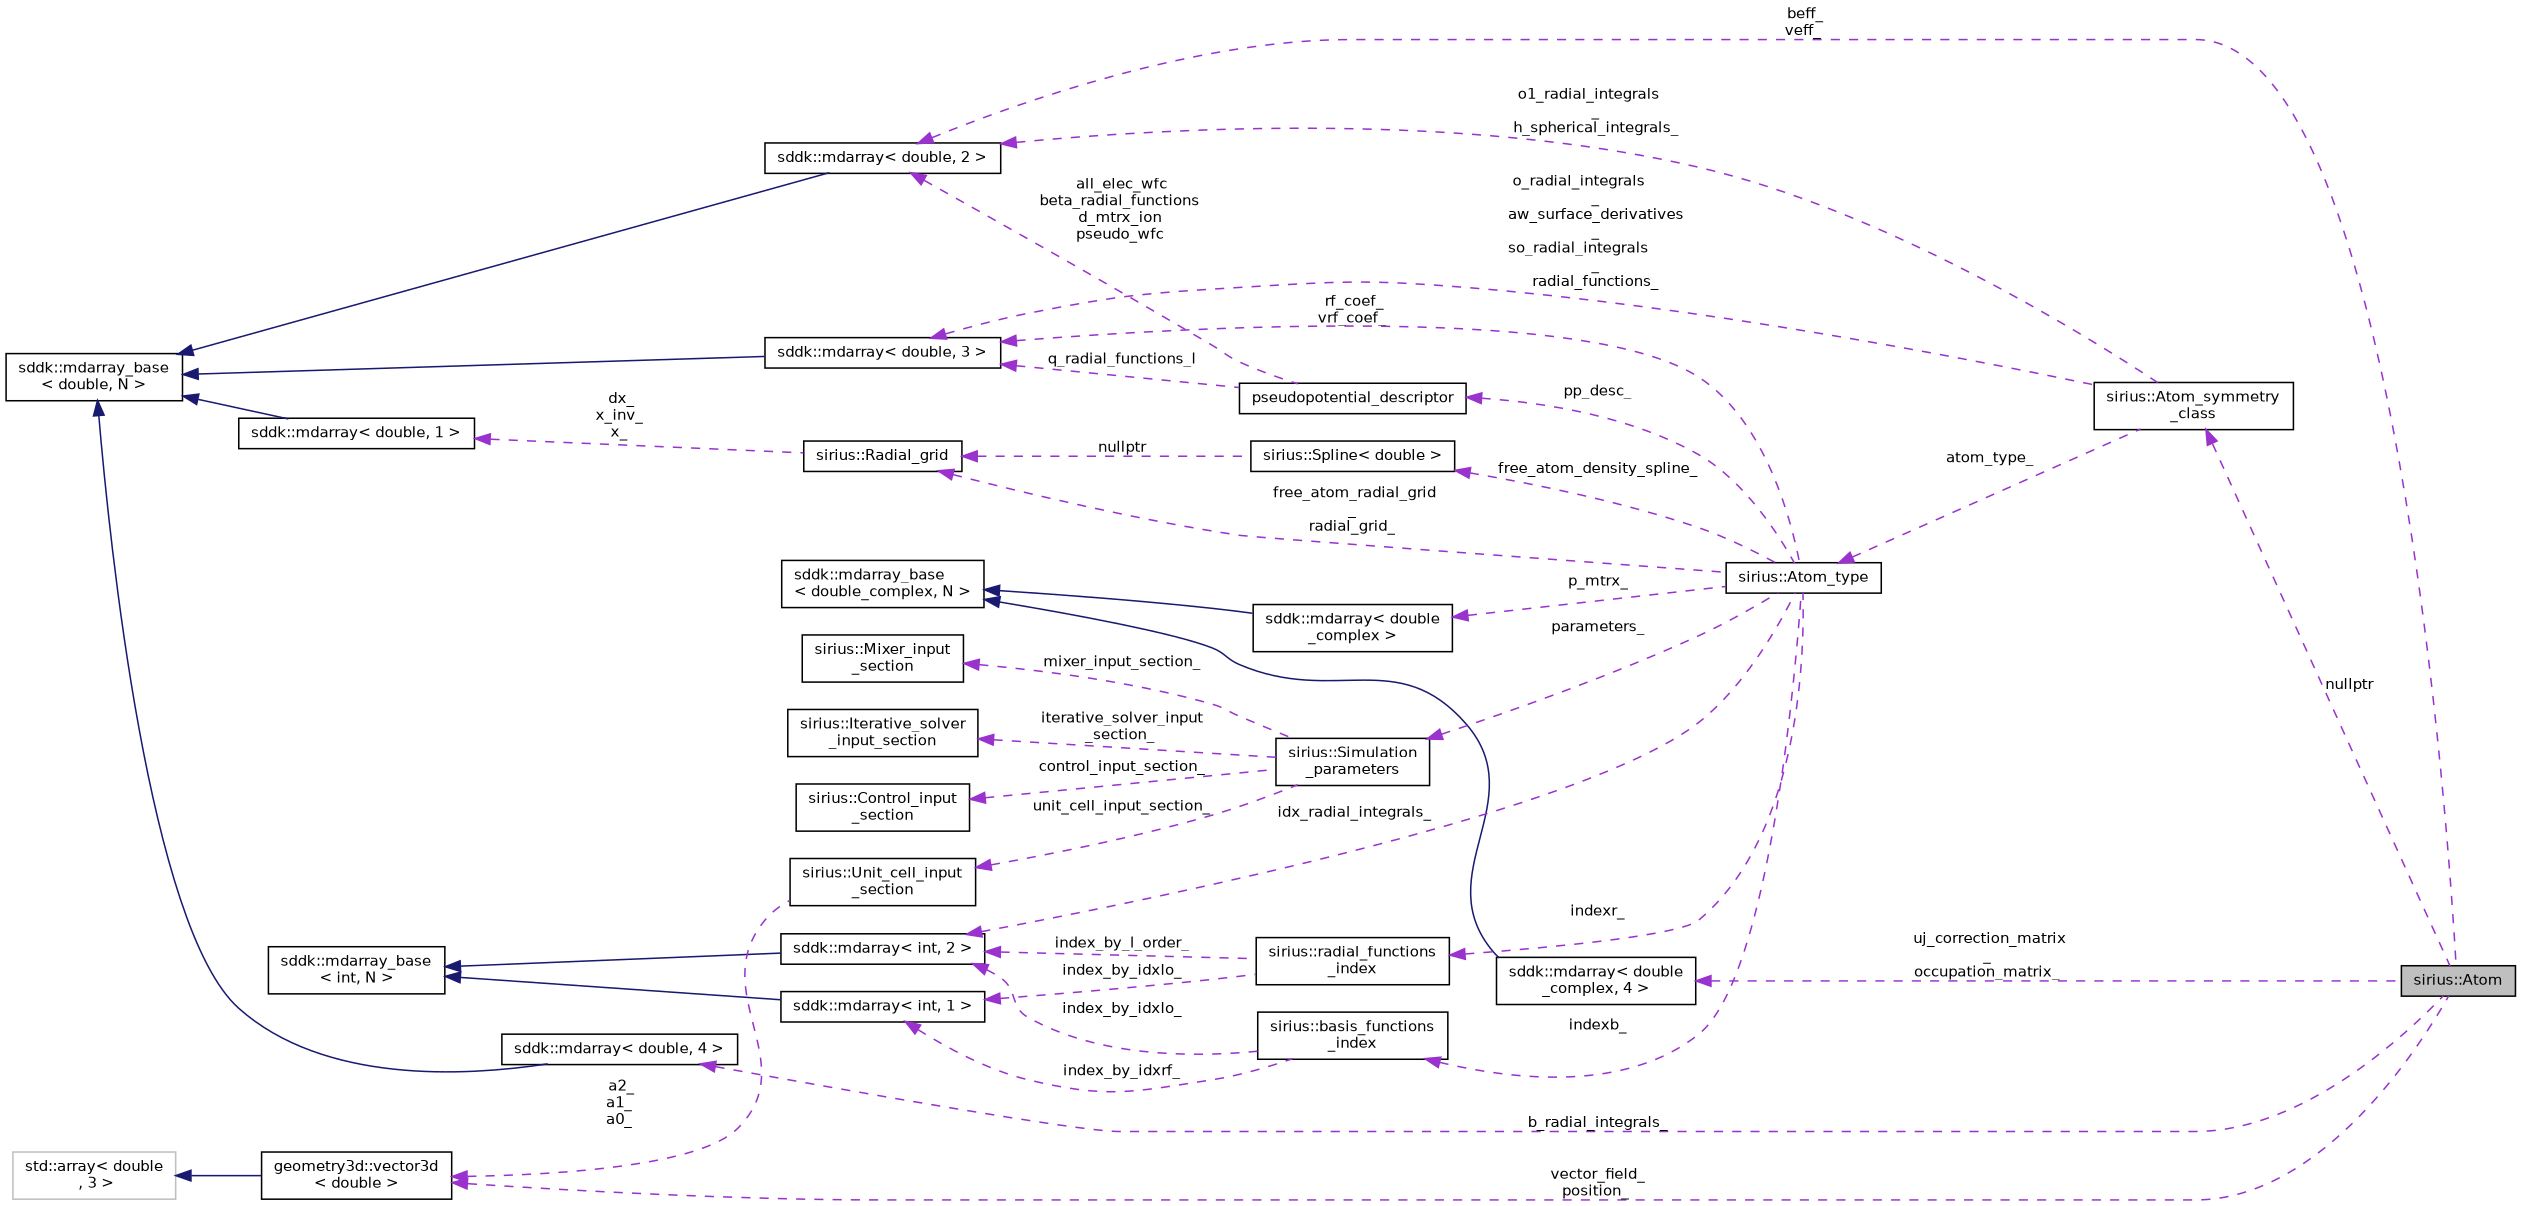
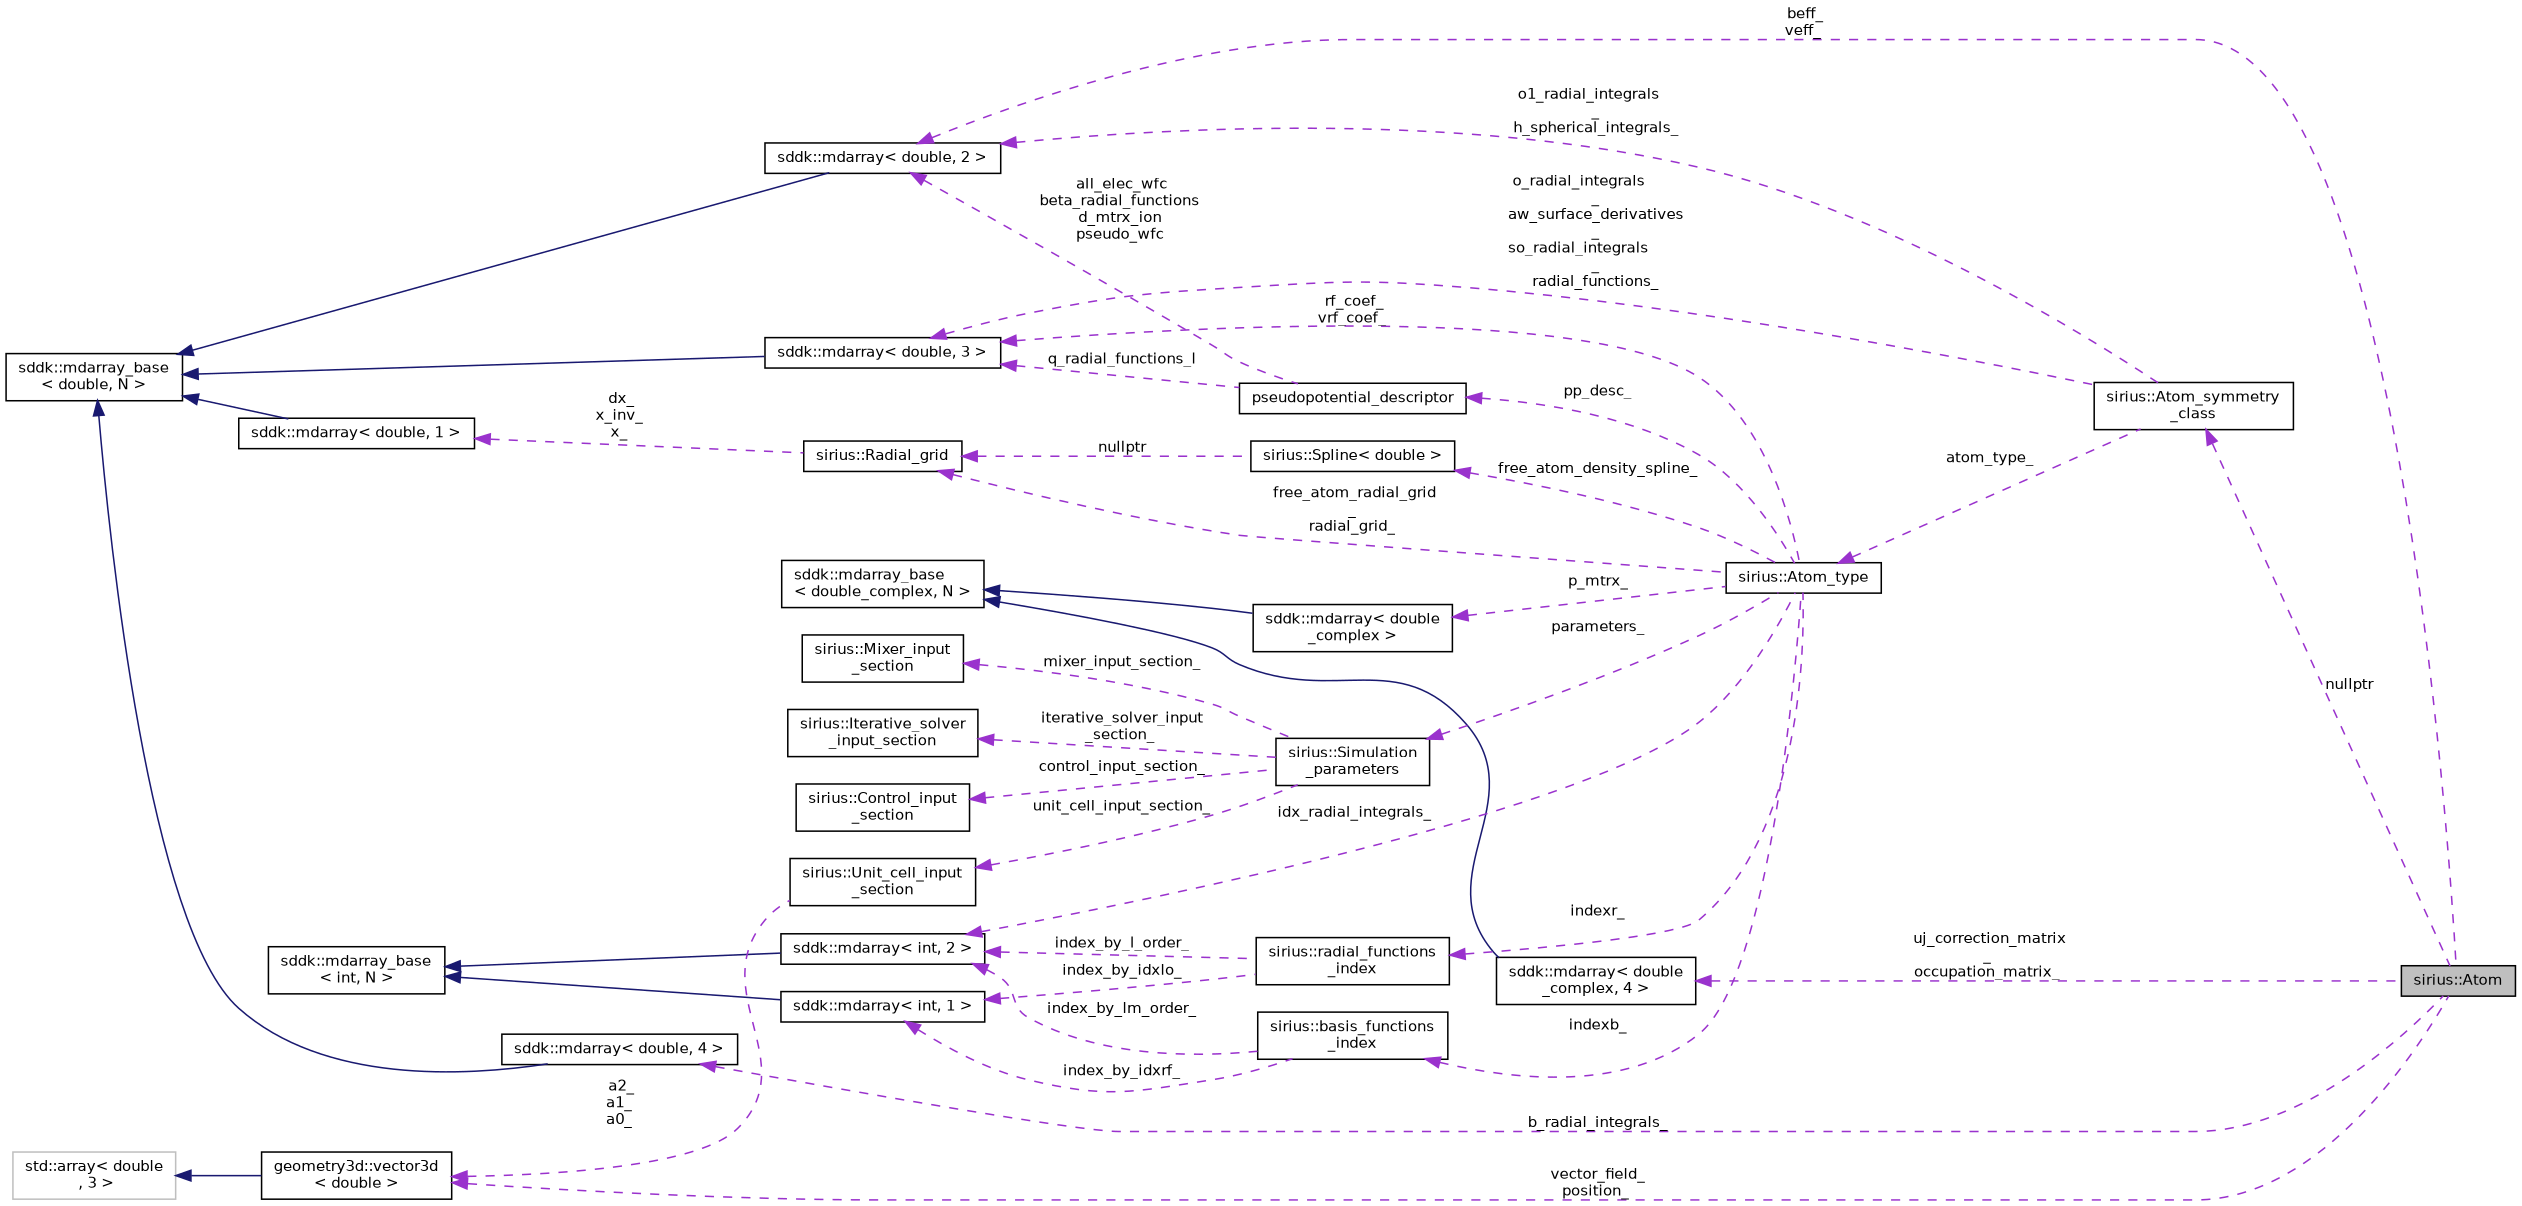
(1120, 1009) -> (1120, 1009)
